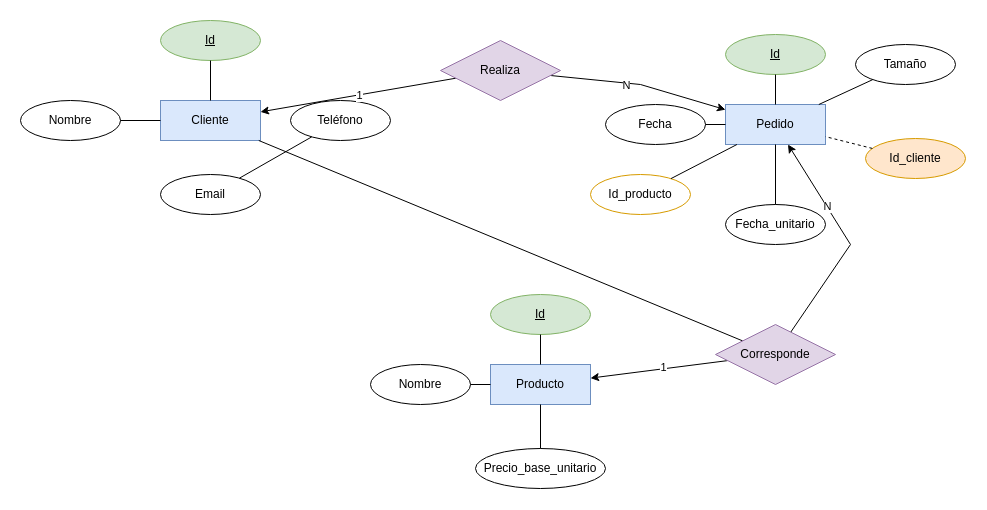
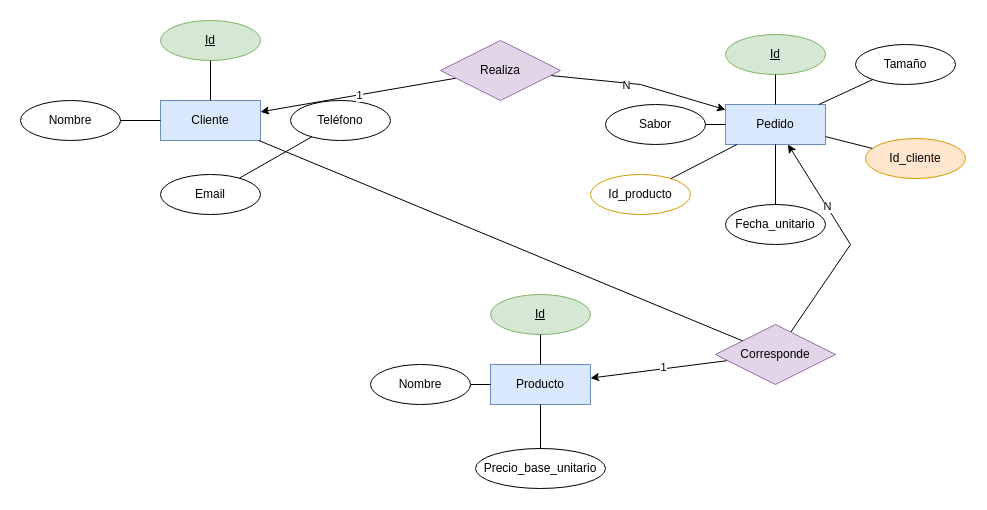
(656, 125) -> (656, 125)
(848, 142) -> (848, 142)
